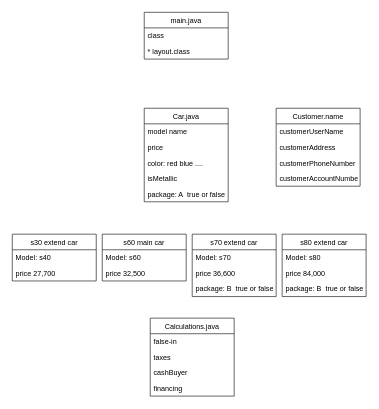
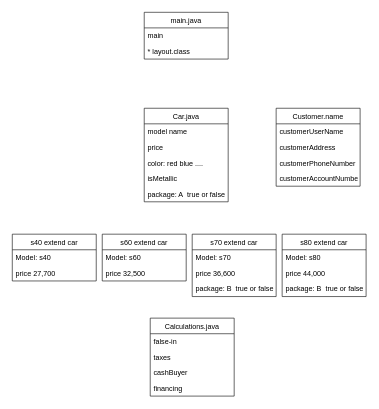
(157, 36) -> (155, 36)
(54, 242) -> (54, 242)
(144, 242) -> (144, 242)
(307, 274) -> (307, 274)
